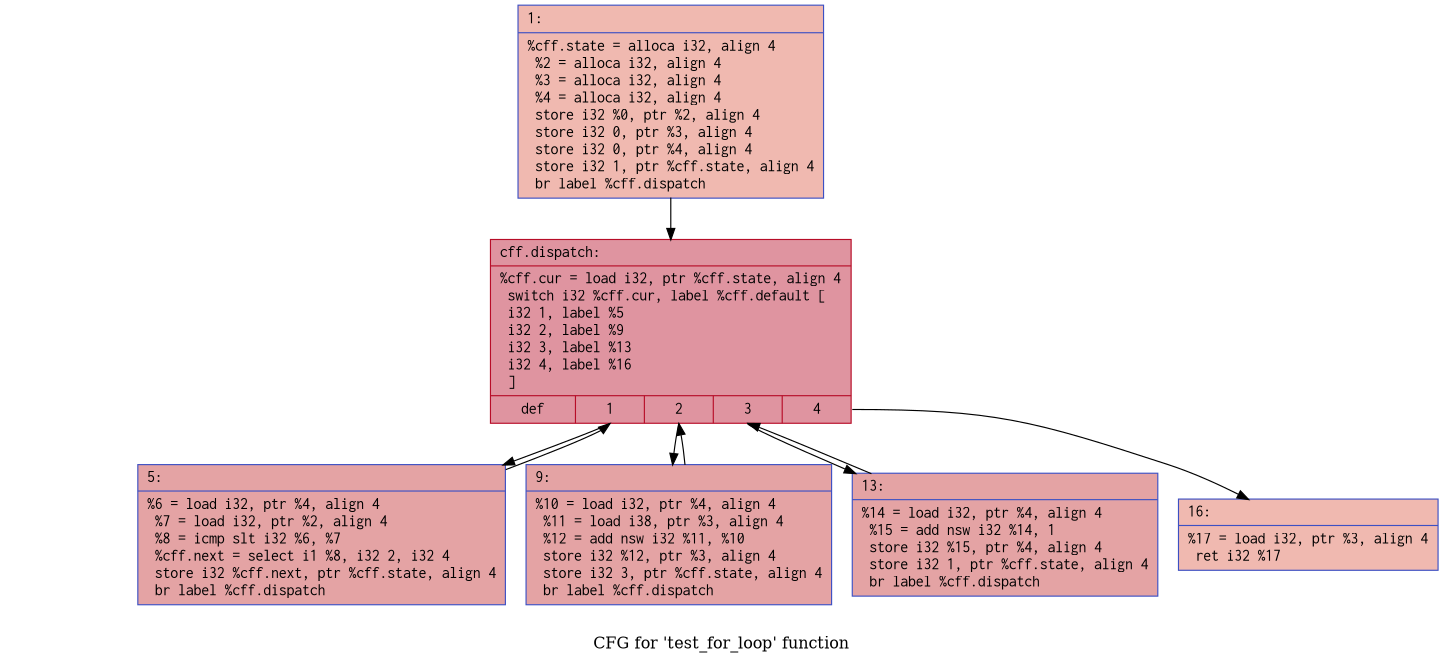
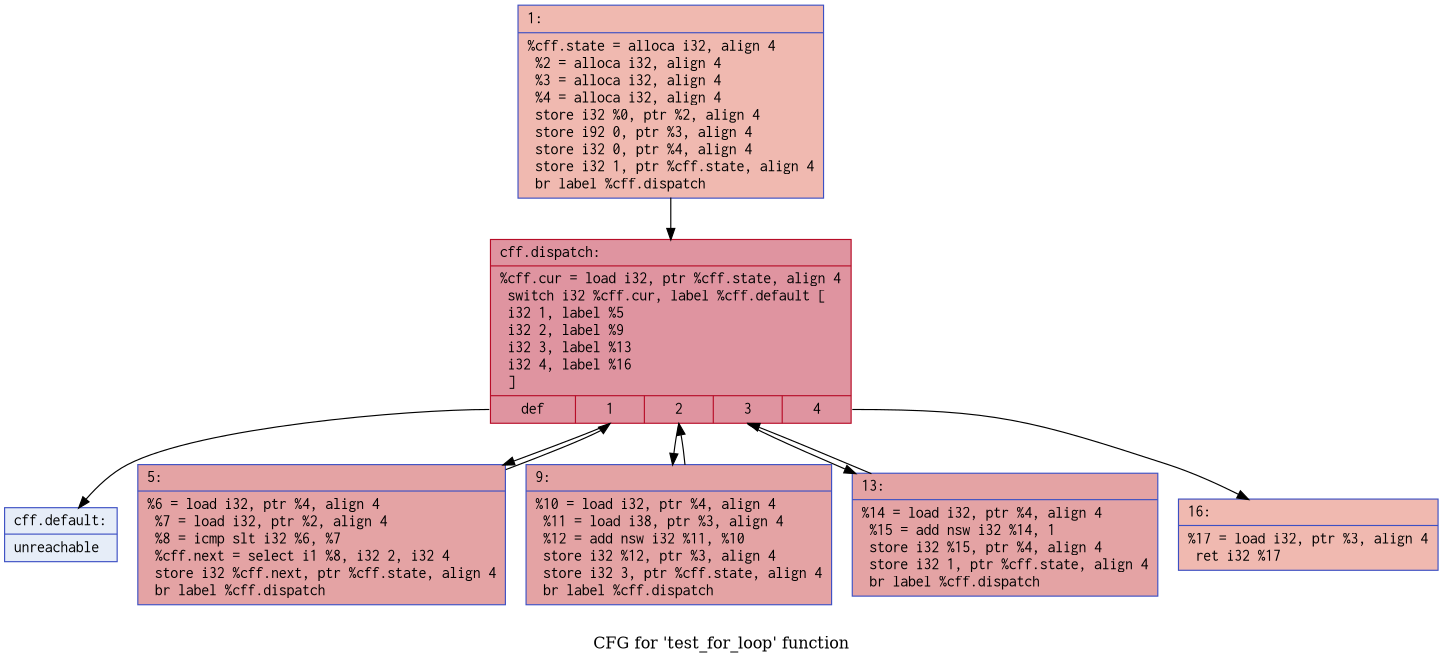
(640, 132) -> (640, 132)
none -> (61, 535)
